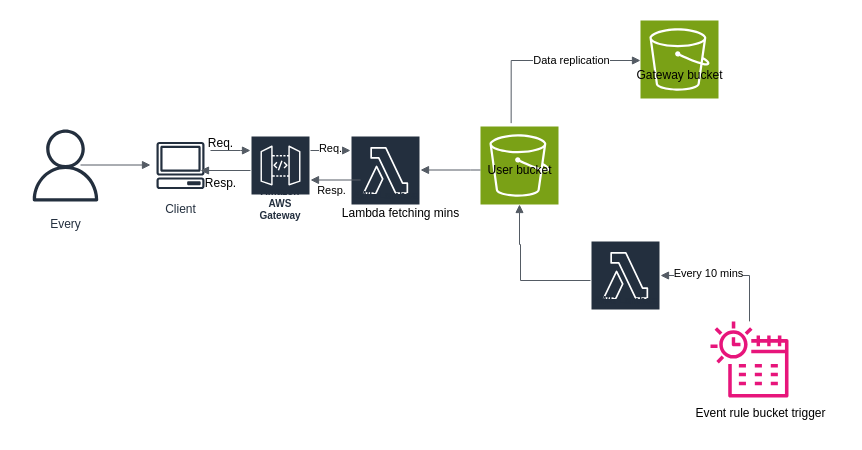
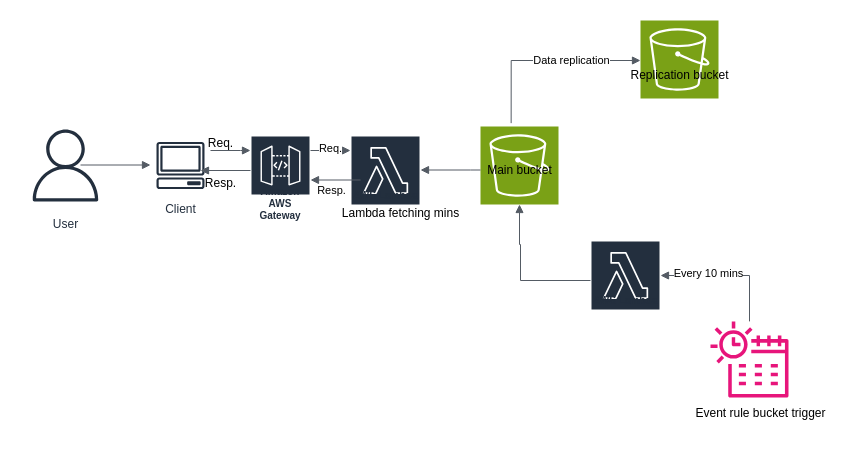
(680, 76) -> (680, 76)
(520, 171) -> (520, 171)
(66, 225) -> (66, 225)
